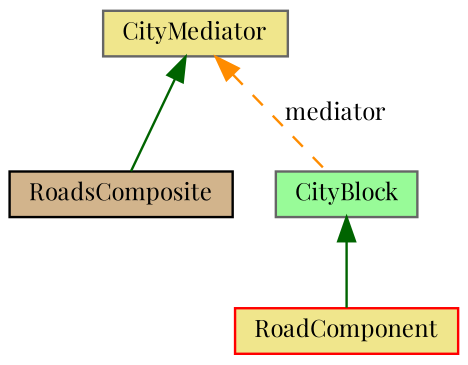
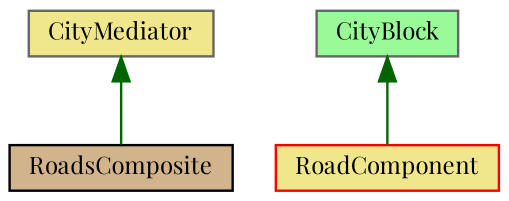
(280, 123) -> none
